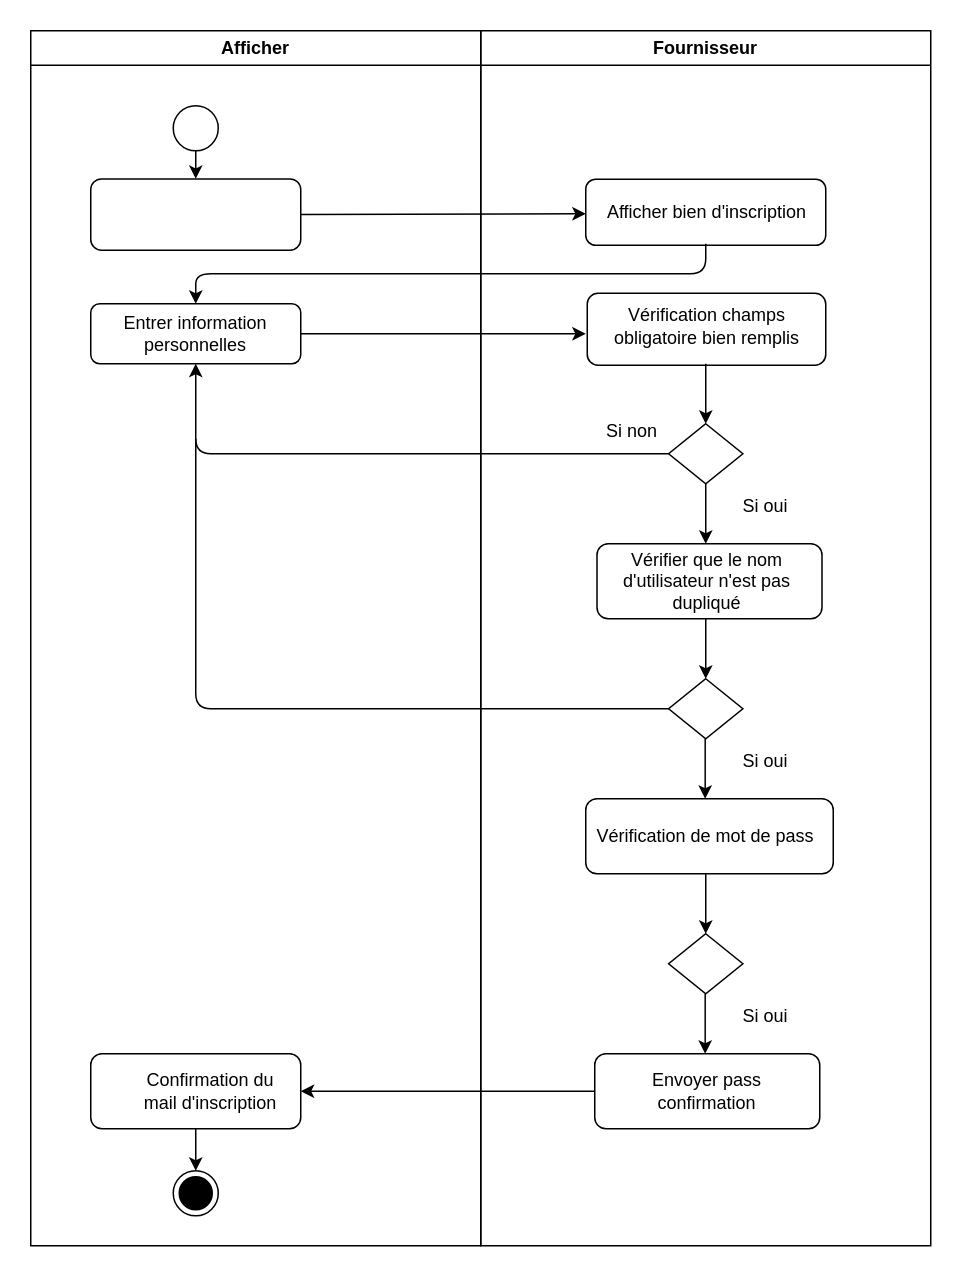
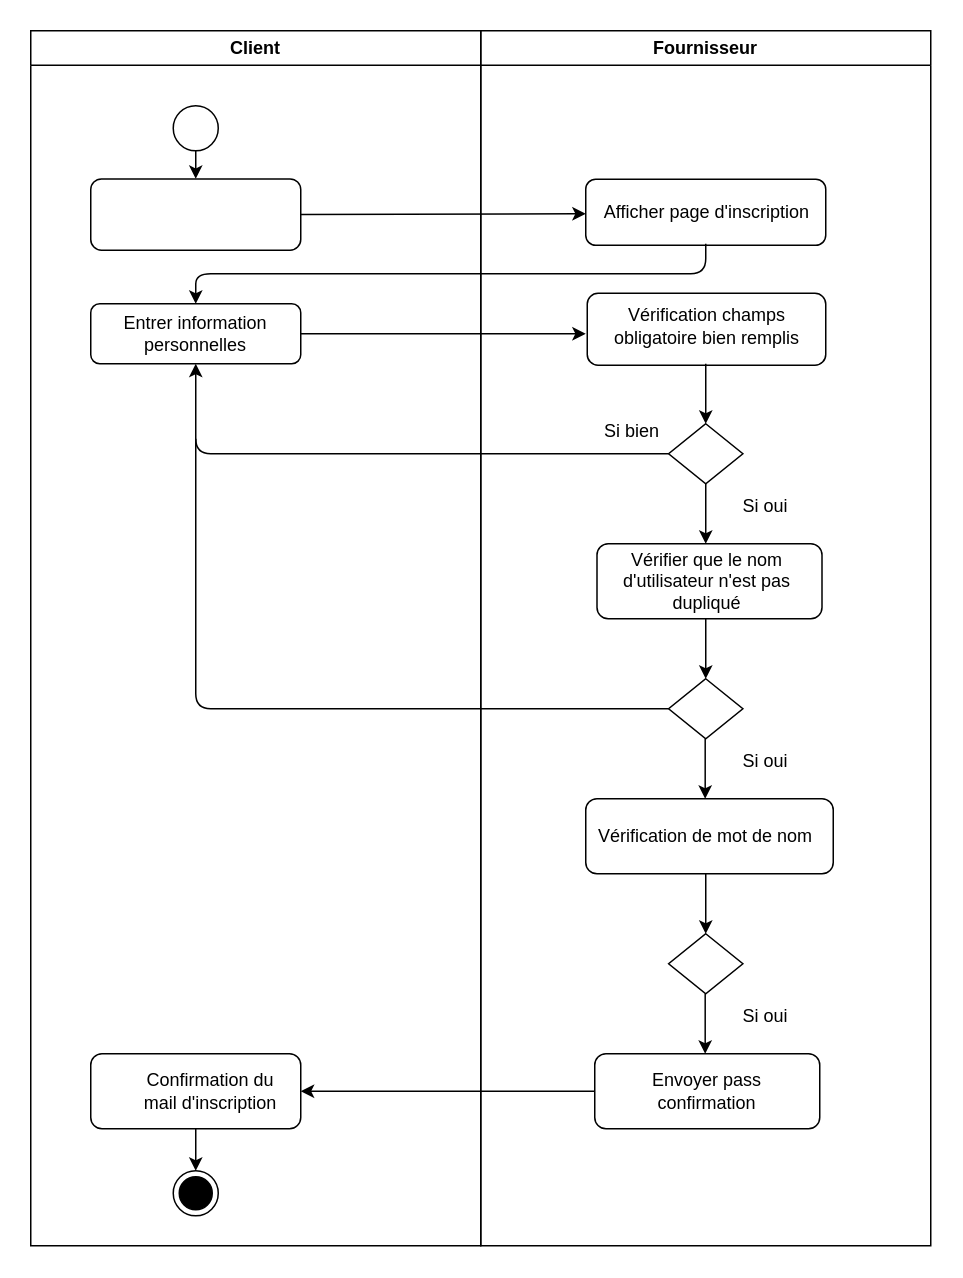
(256, 49) -> (256, 49)
(707, 212) -> (707, 212)
(632, 431) -> (632, 431)
(706, 836) -> (706, 836)
